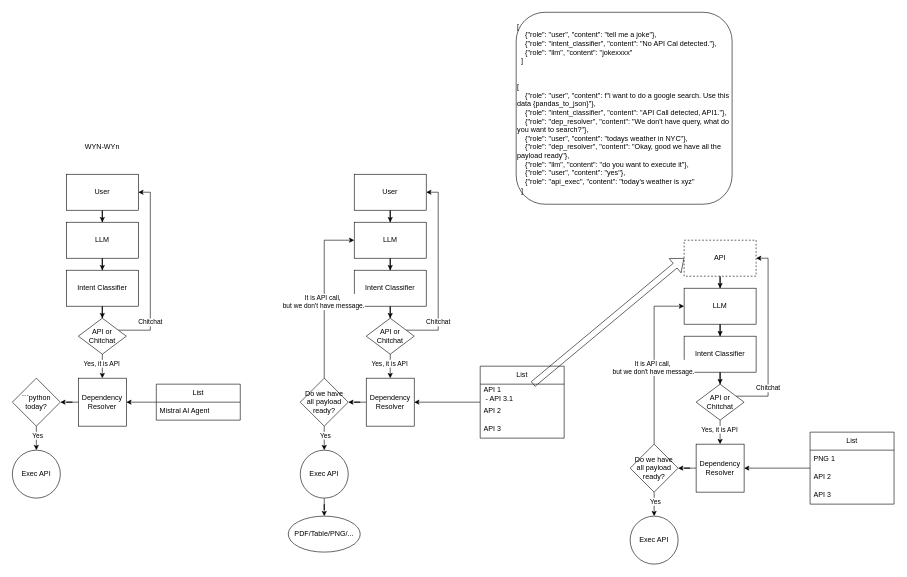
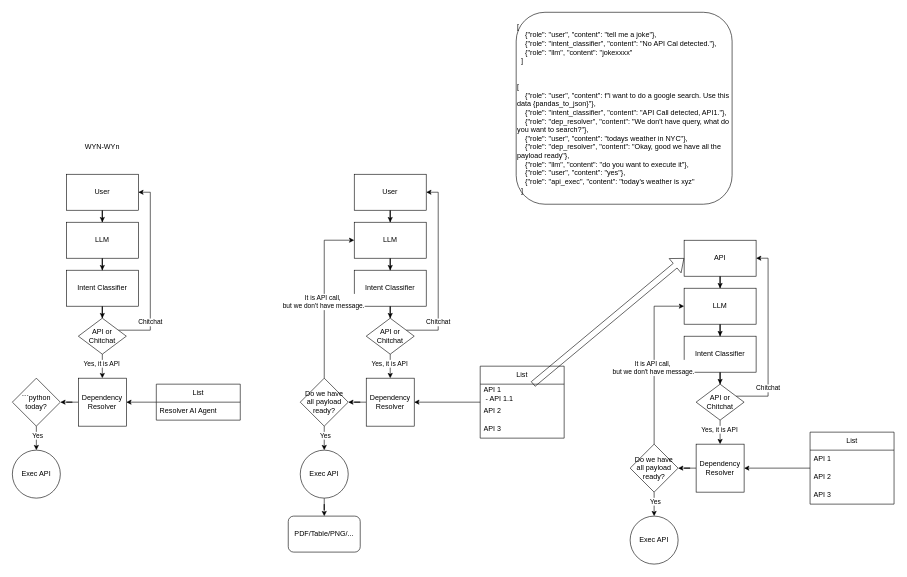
(720, 258) -> (720, 258)
(501, 393) -> (501, 393)
(188, 411) -> (191, 411)
(823, 459) -> (823, 459)
(324, 534) -> (324, 534)
